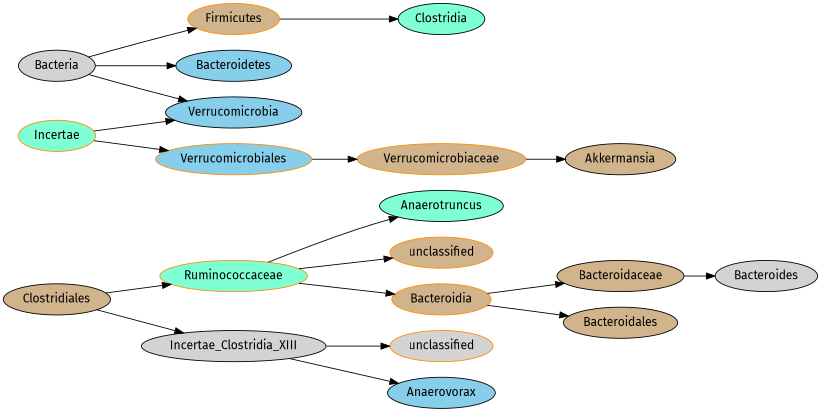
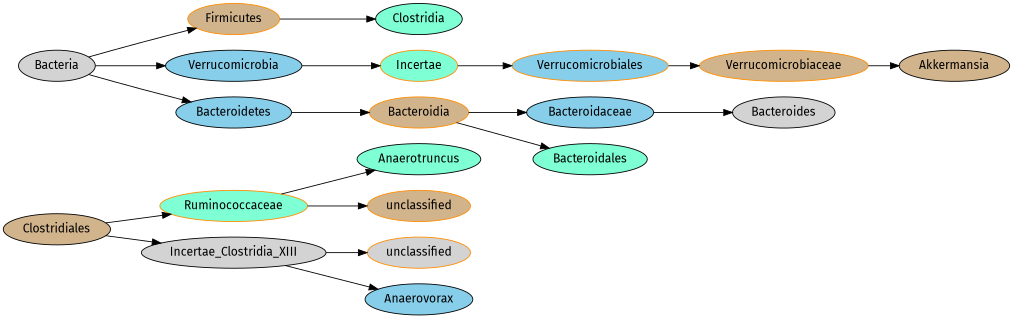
(130, 126) -> (337, 66)
(620, 276) -> (590, 112)
(342, 288) -> (326, 112)
(620, 323) -> (590, 159)
